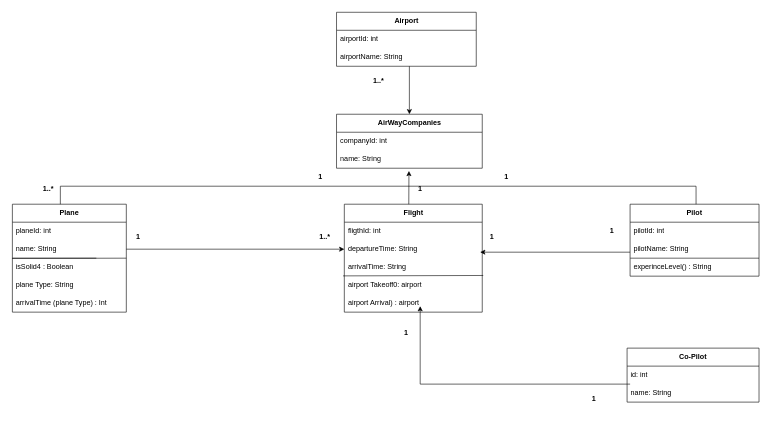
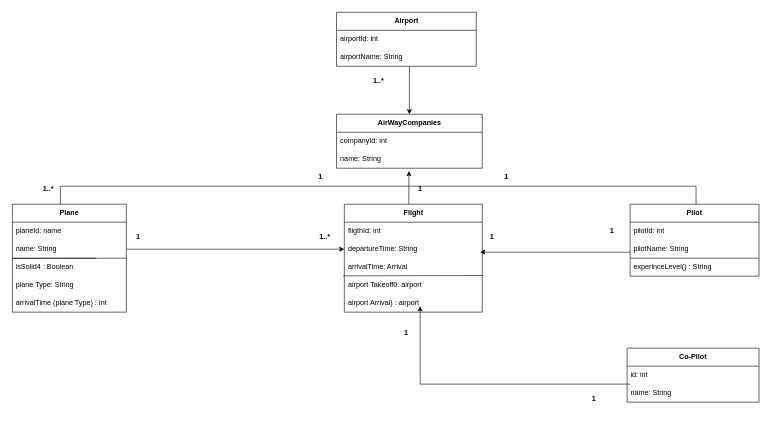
(36, 231) -> (39, 231)
(381, 267) -> (382, 267)
